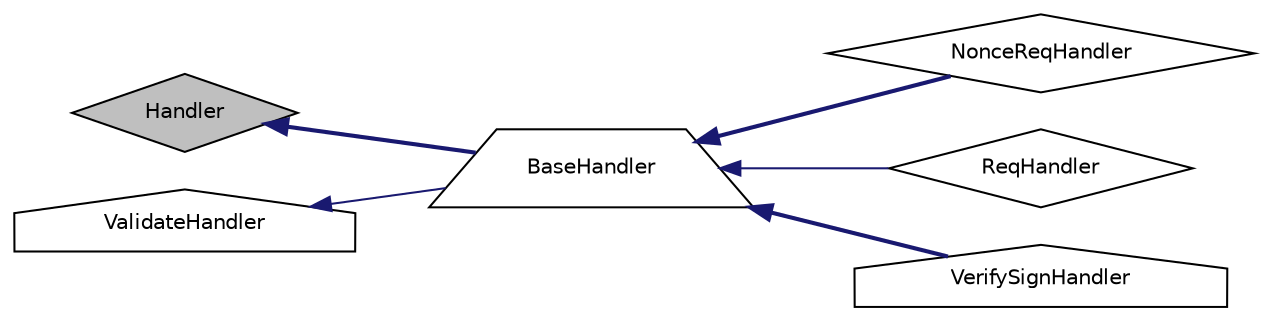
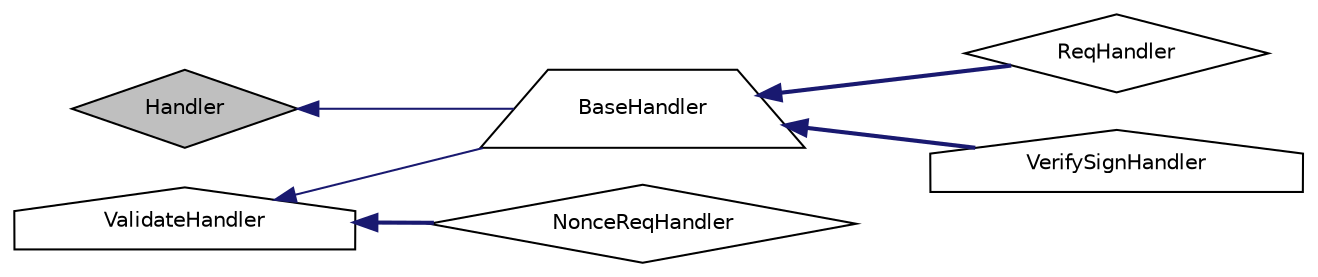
(834, 106) -> (405, 223)
(381, 140) -> (416, 109)
(814, 168) -> (896, 79)
